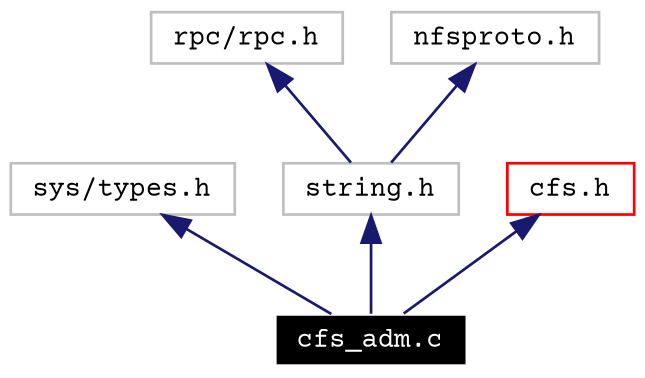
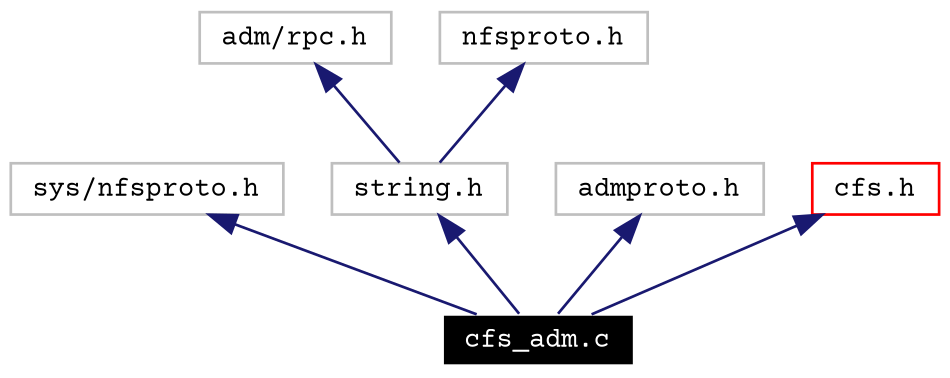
(247, 38) -> (295, 38)
(123, 189) -> (147, 189)
none -> (660, 189)
